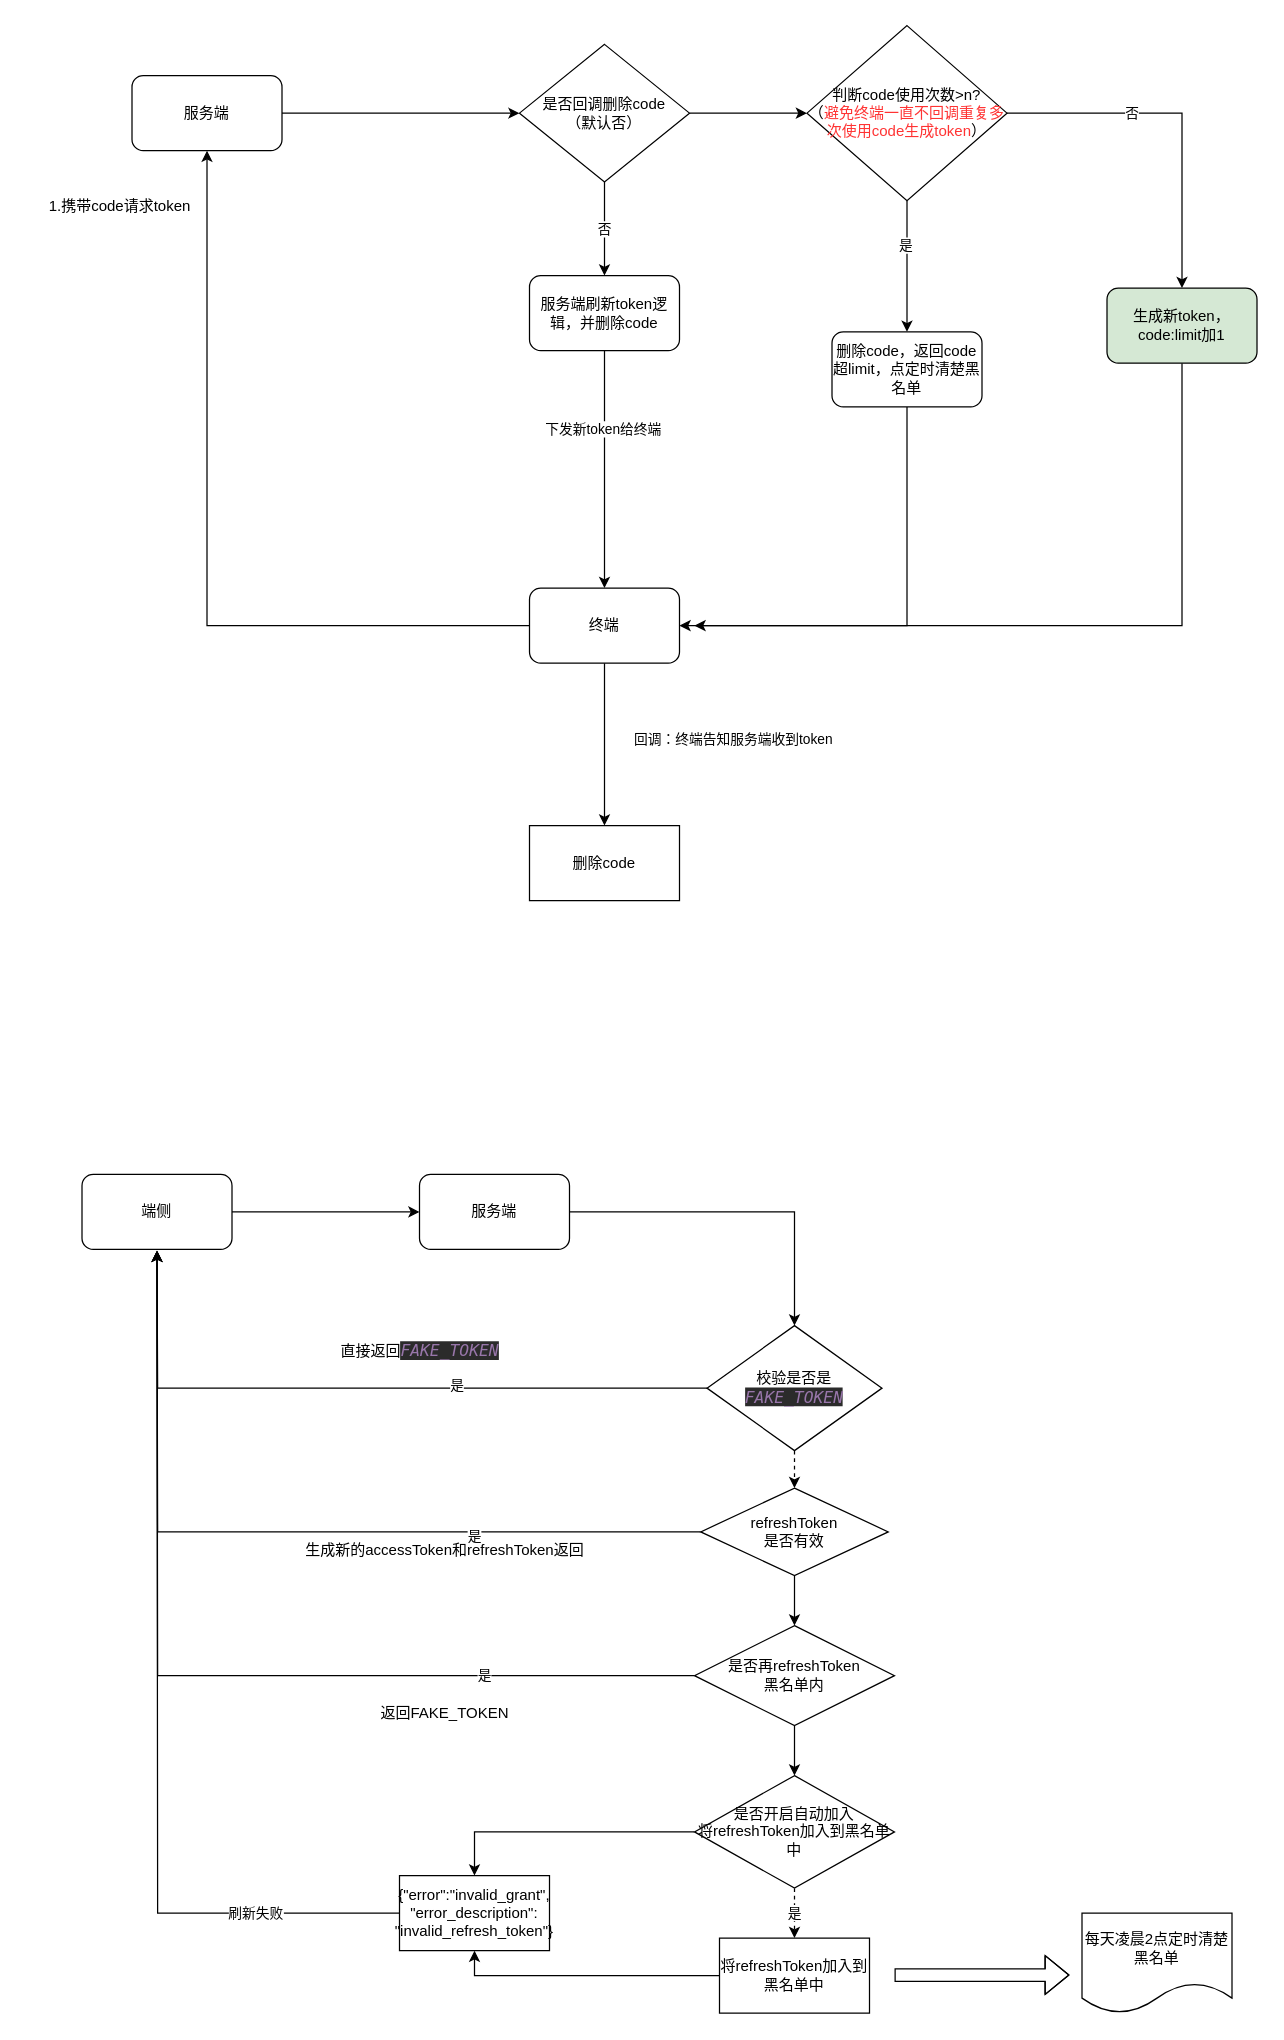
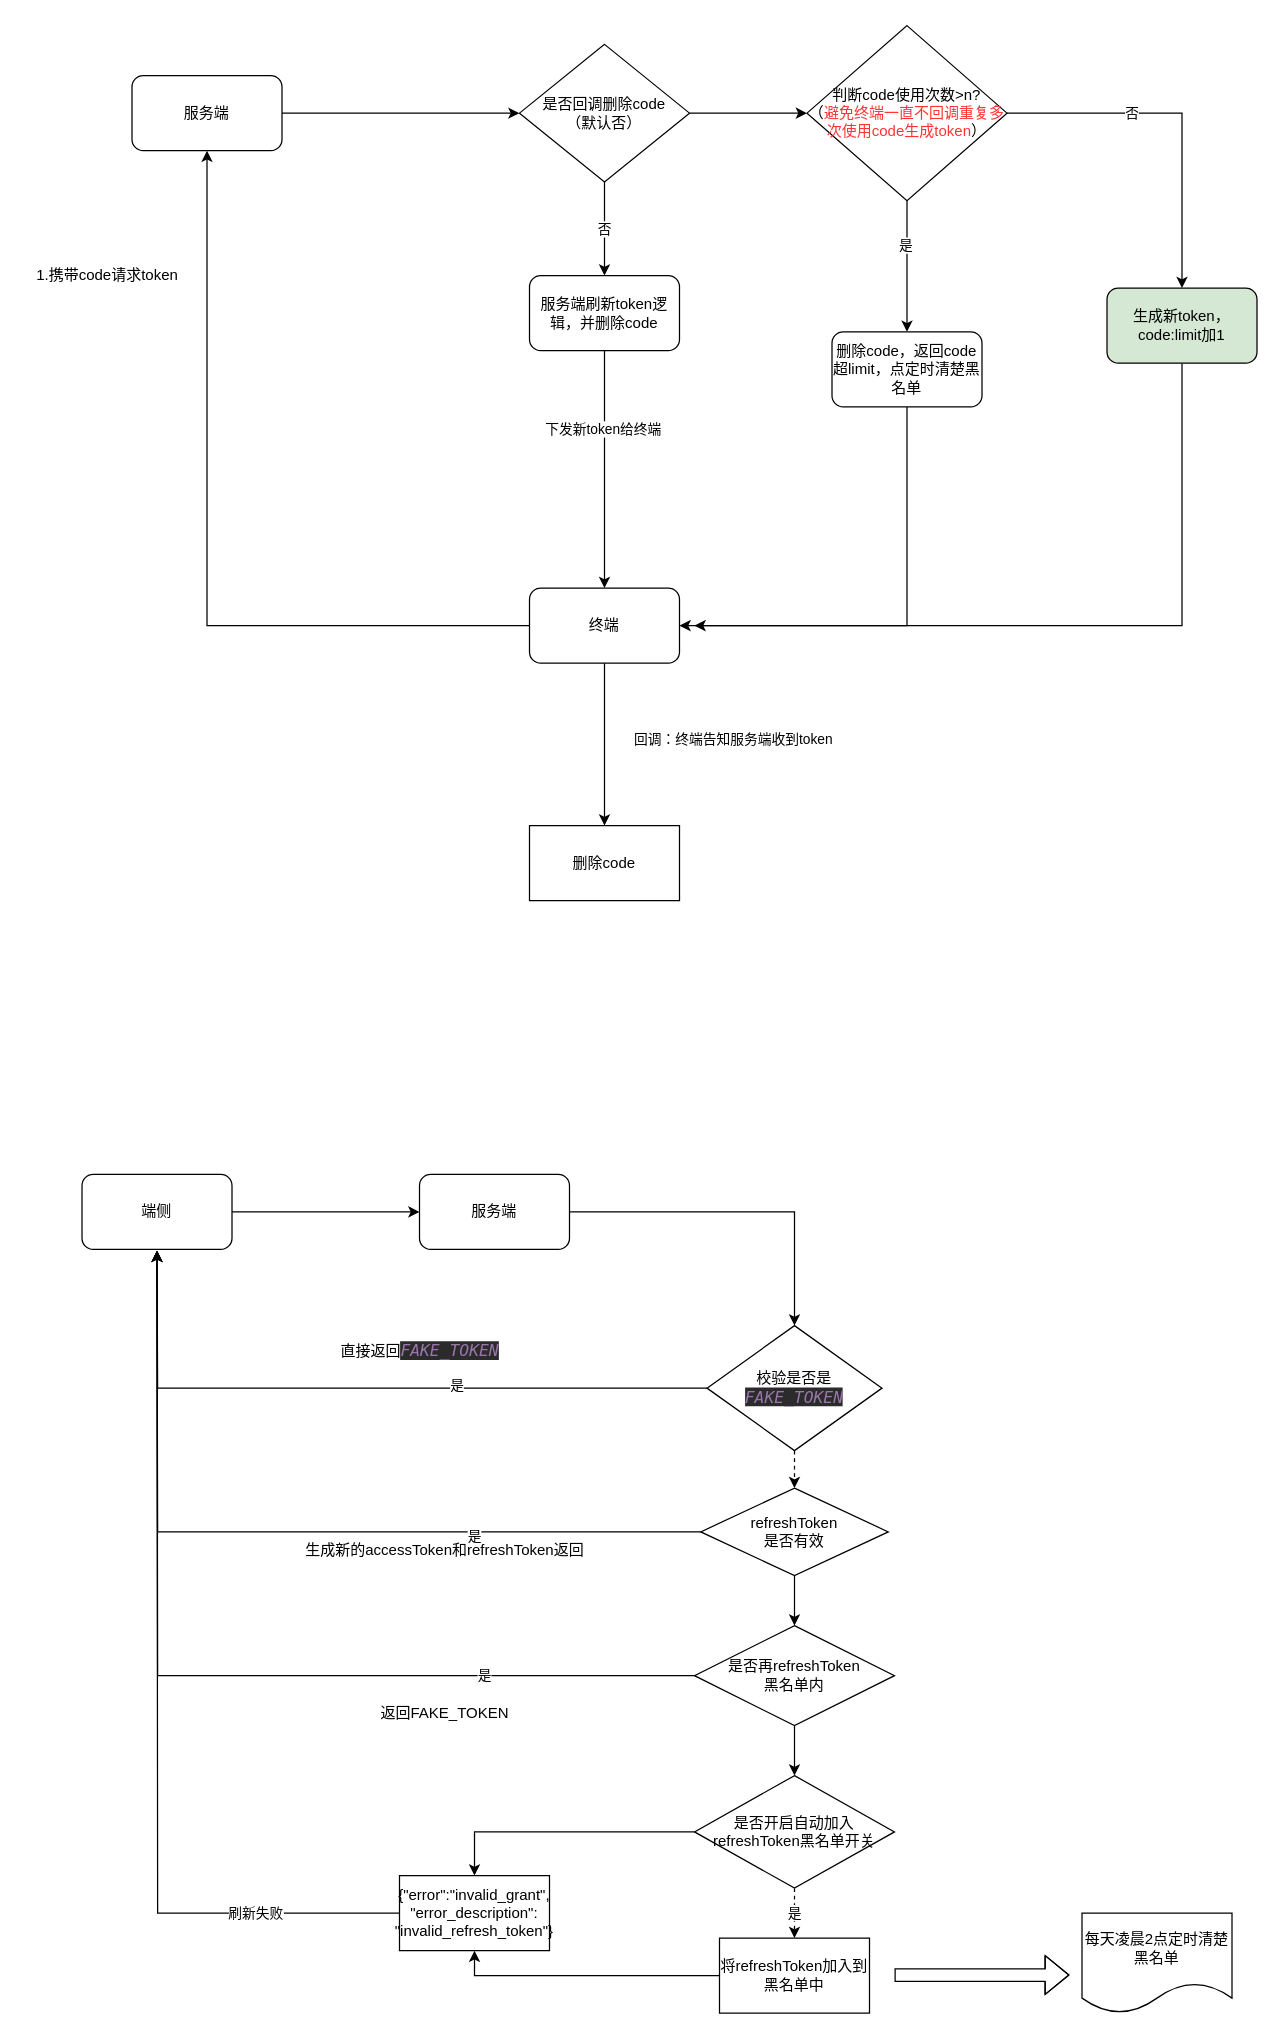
(119, 207) -> (107, 276)
(794, 1832) -> (794, 1832)
